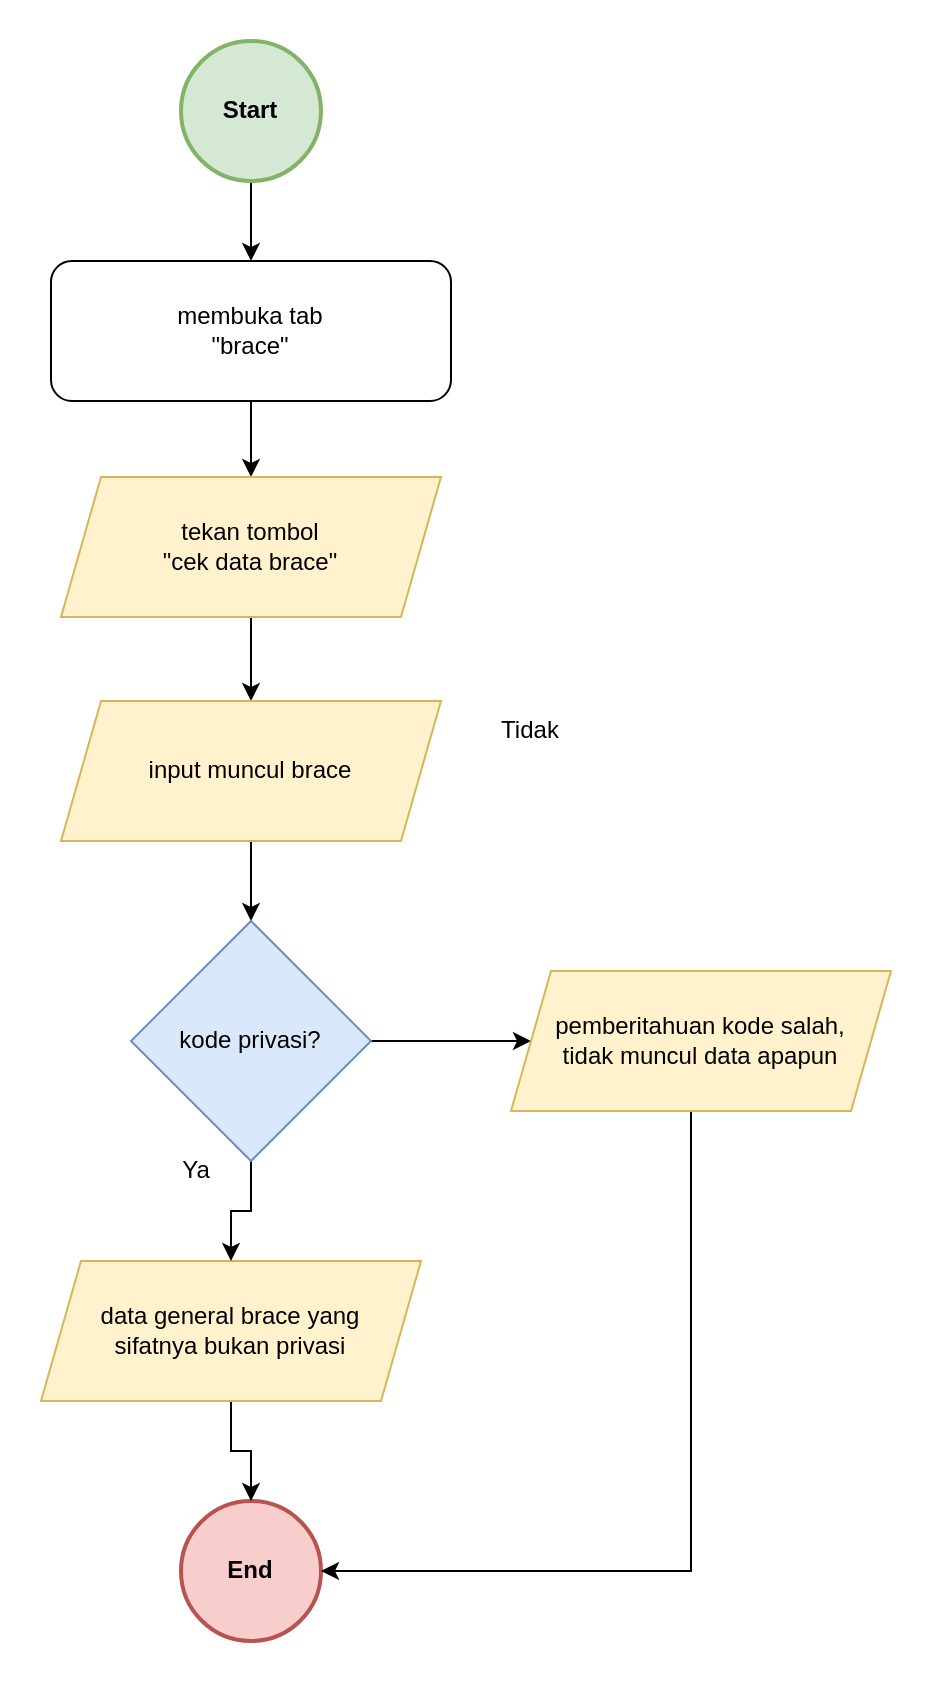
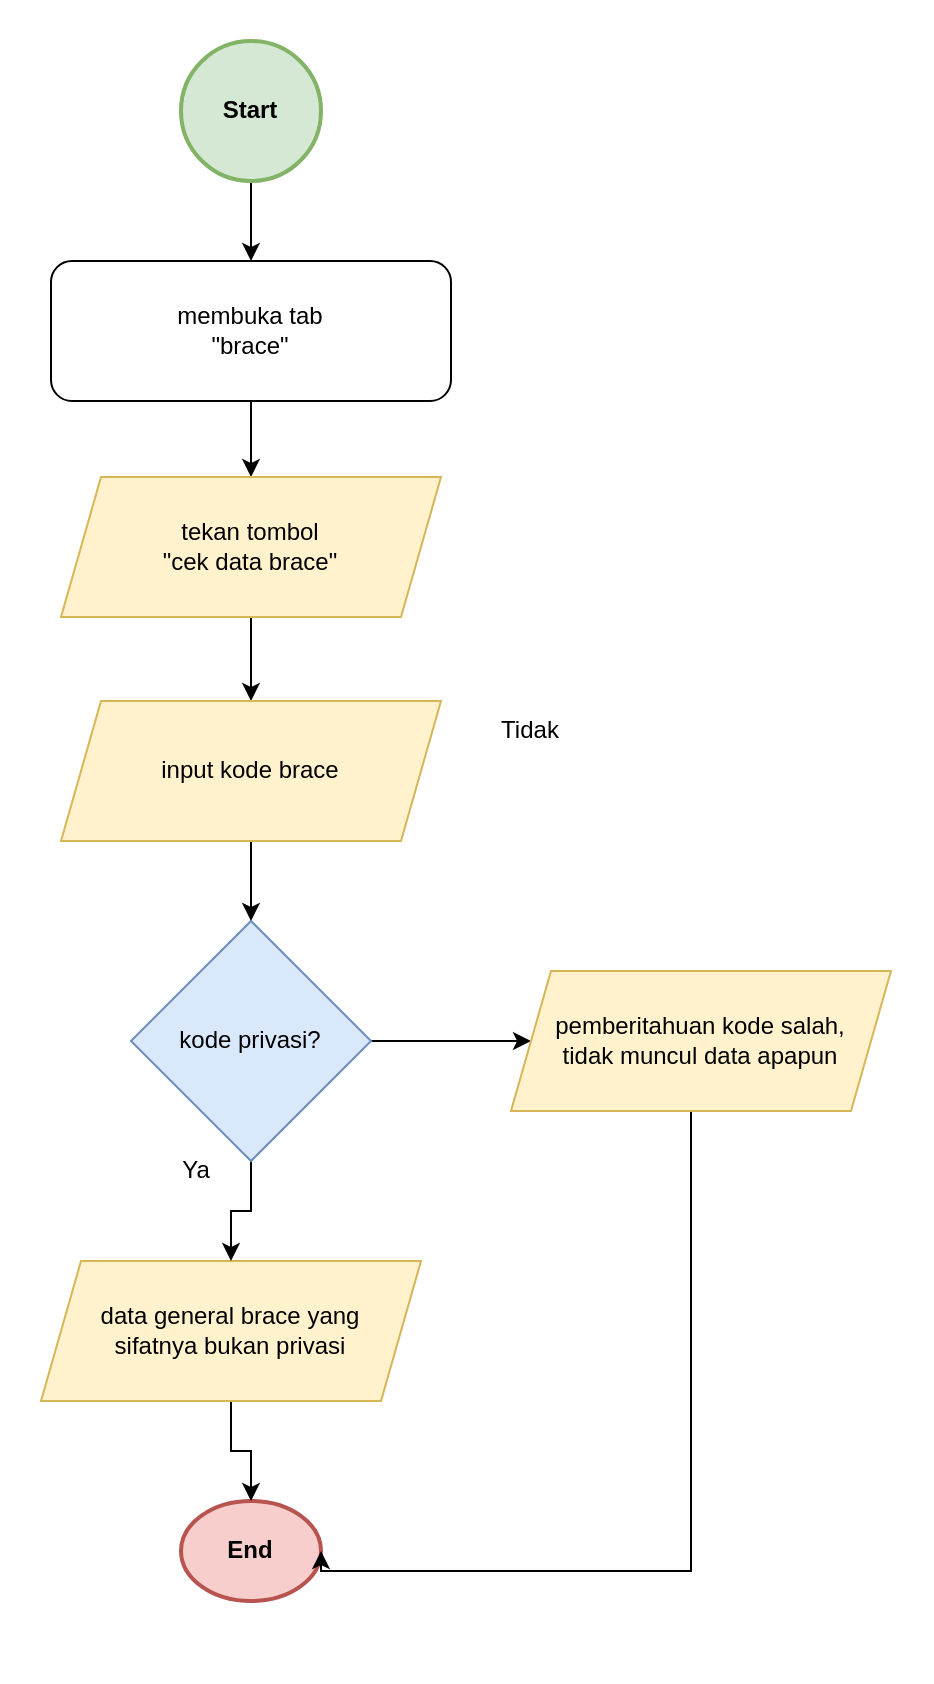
(251, 771) -> (251, 771)
(251, 1571) -> (251, 1551)
